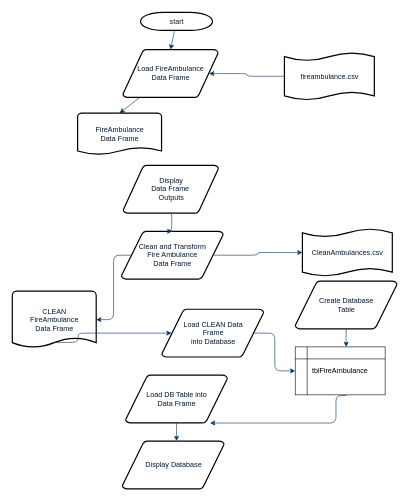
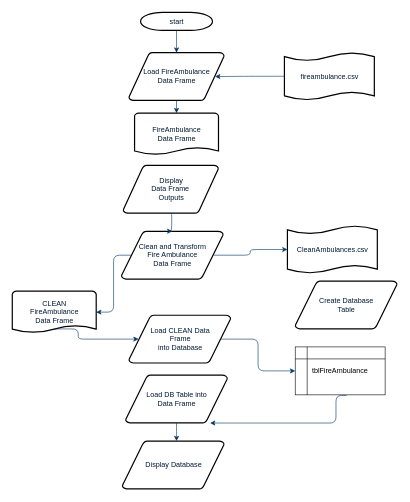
(171, 74) -> (177, 77)
(120, 134) -> (177, 134)
(348, 253) -> (333, 250)
(54, 320) -> (54, 312)
(213, 333) -> (180, 339)
(347, 341) -> none
